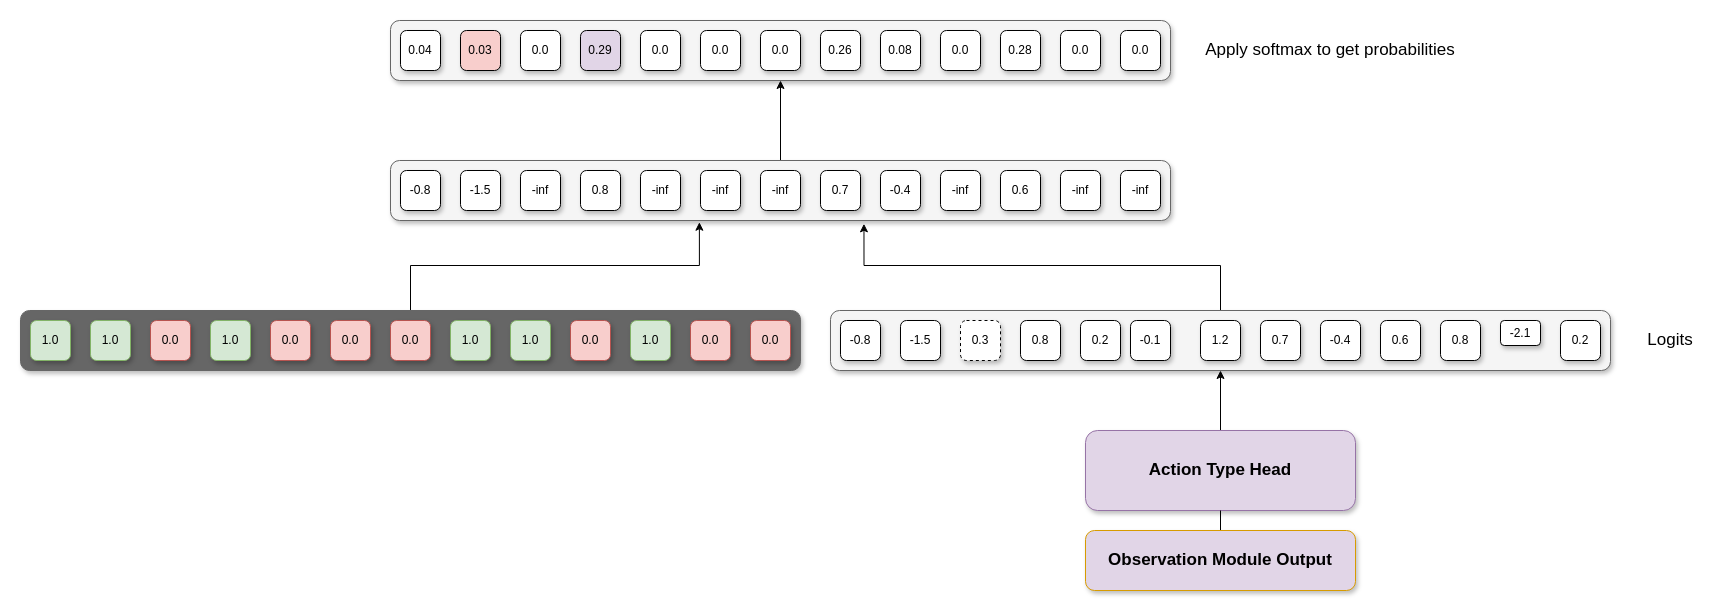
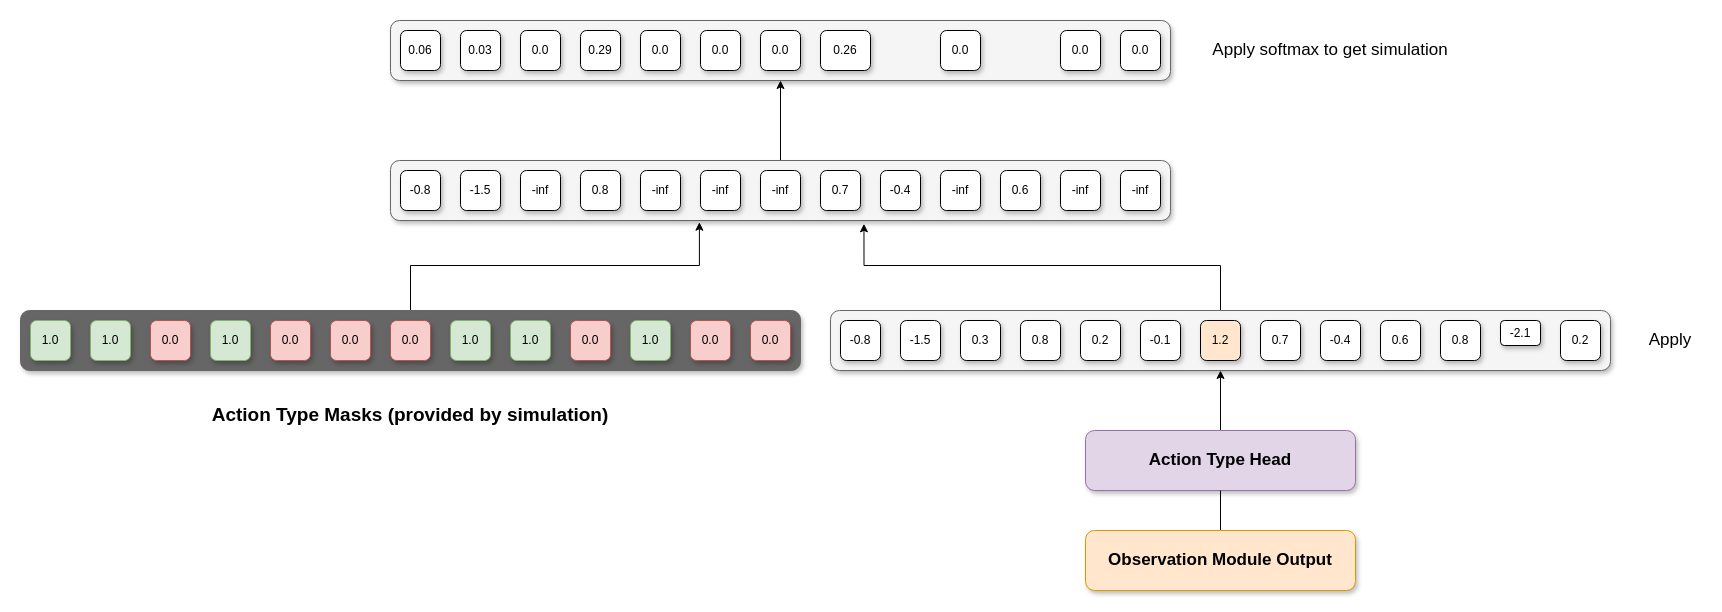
(421, 51) -> (421, 51)
(481, 51) -> (481, 51)
(601, 51) -> (601, 51)
(841, 51) -> (846, 51)
(901, 51) -> none
(1021, 51) -> none
(1331, 51) -> (1331, 51)
(981, 341) -> (981, 341)
(1151, 341) -> (1161, 341)
(1221, 341) -> (1221, 341)
(1671, 341) -> (1671, 341)
none -> (411, 416)
(1221, 471) -> (1221, 461)
(1221, 561) -> (1221, 561)
